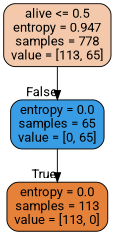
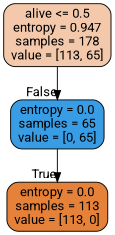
(57, 35) -> (57, 35)
